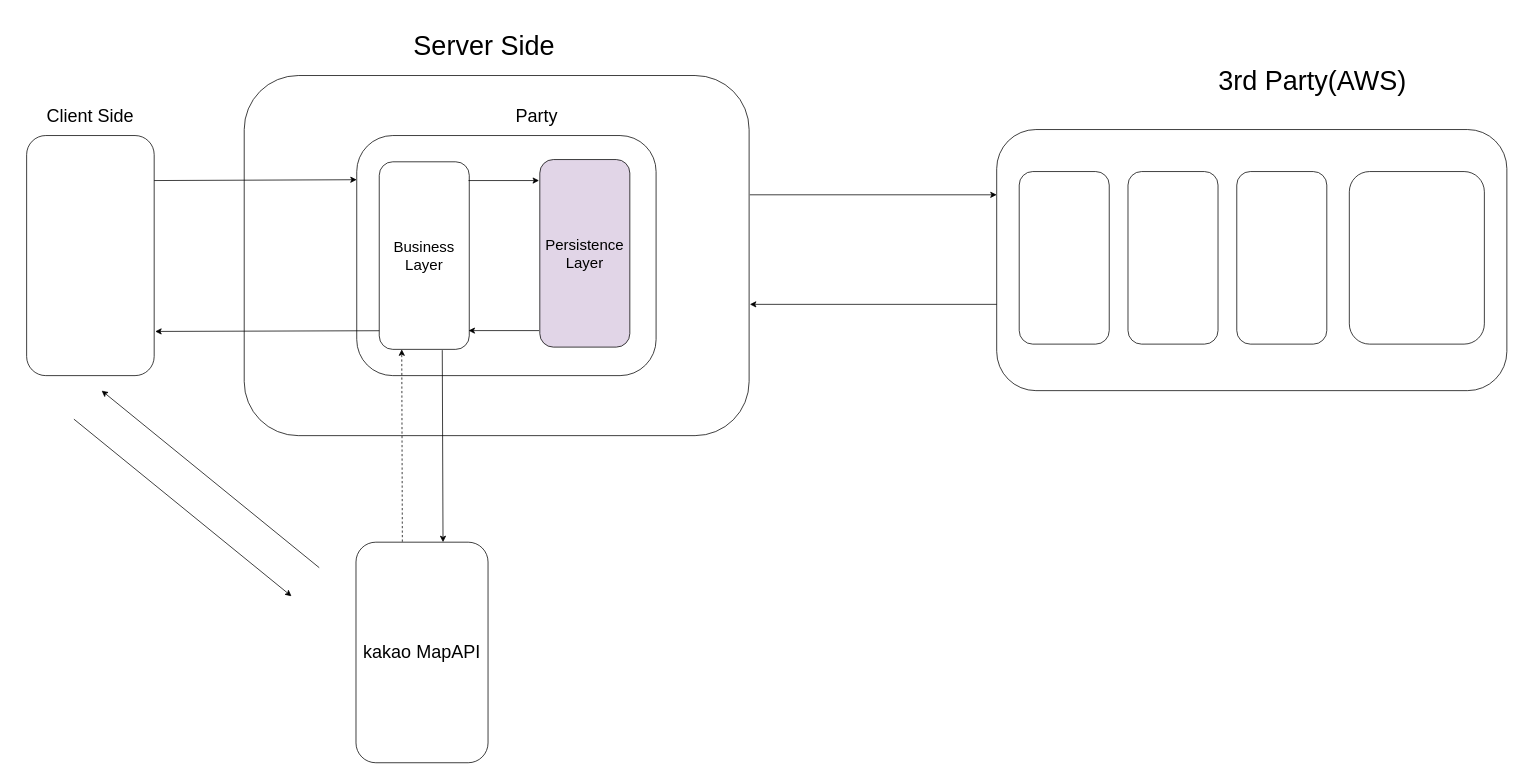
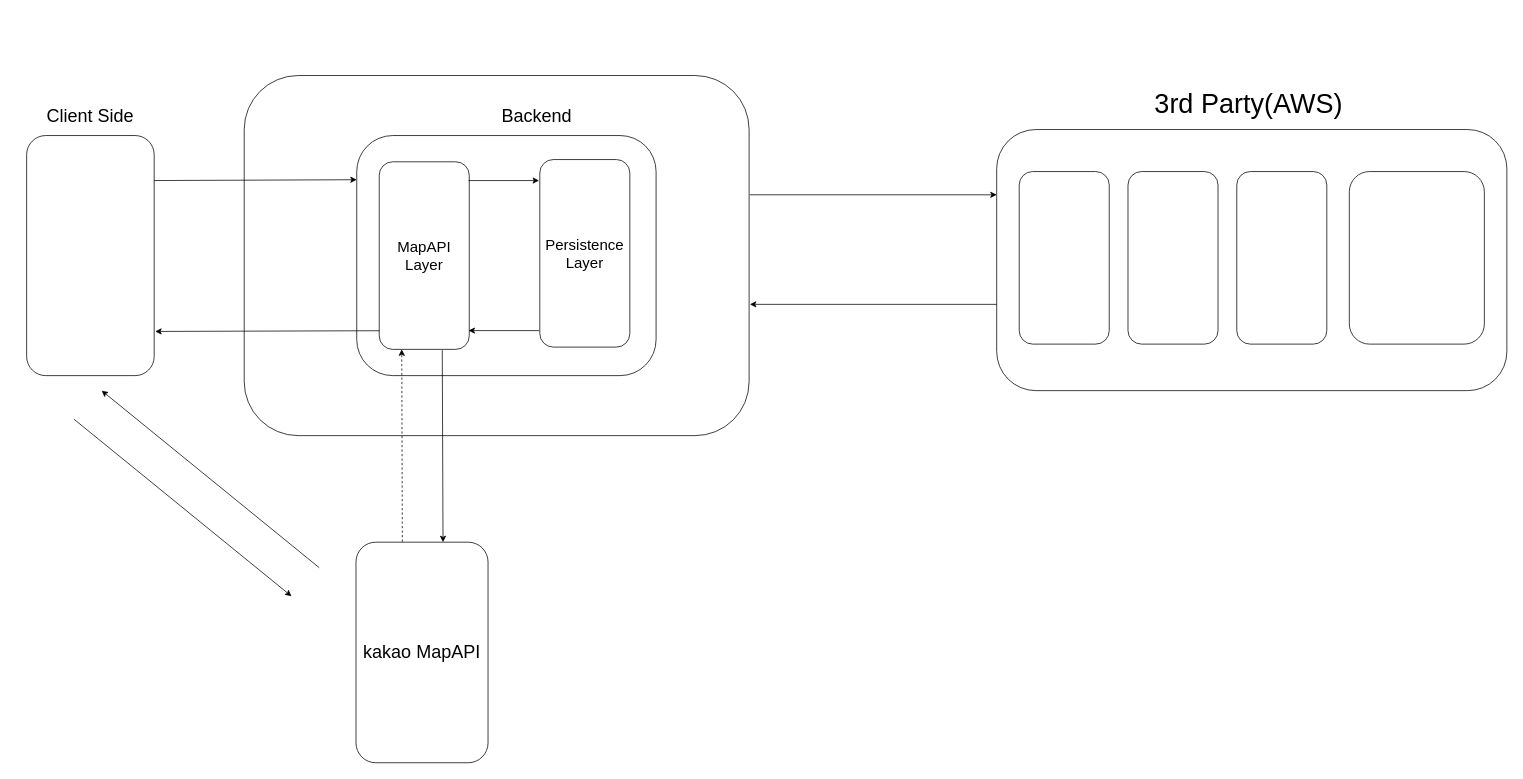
(484, 45) -> none
(1312, 81) -> (1248, 103)
(537, 117) -> (537, 117)
(585, 253) -> (585, 253)
(424, 255) -> (424, 255)
